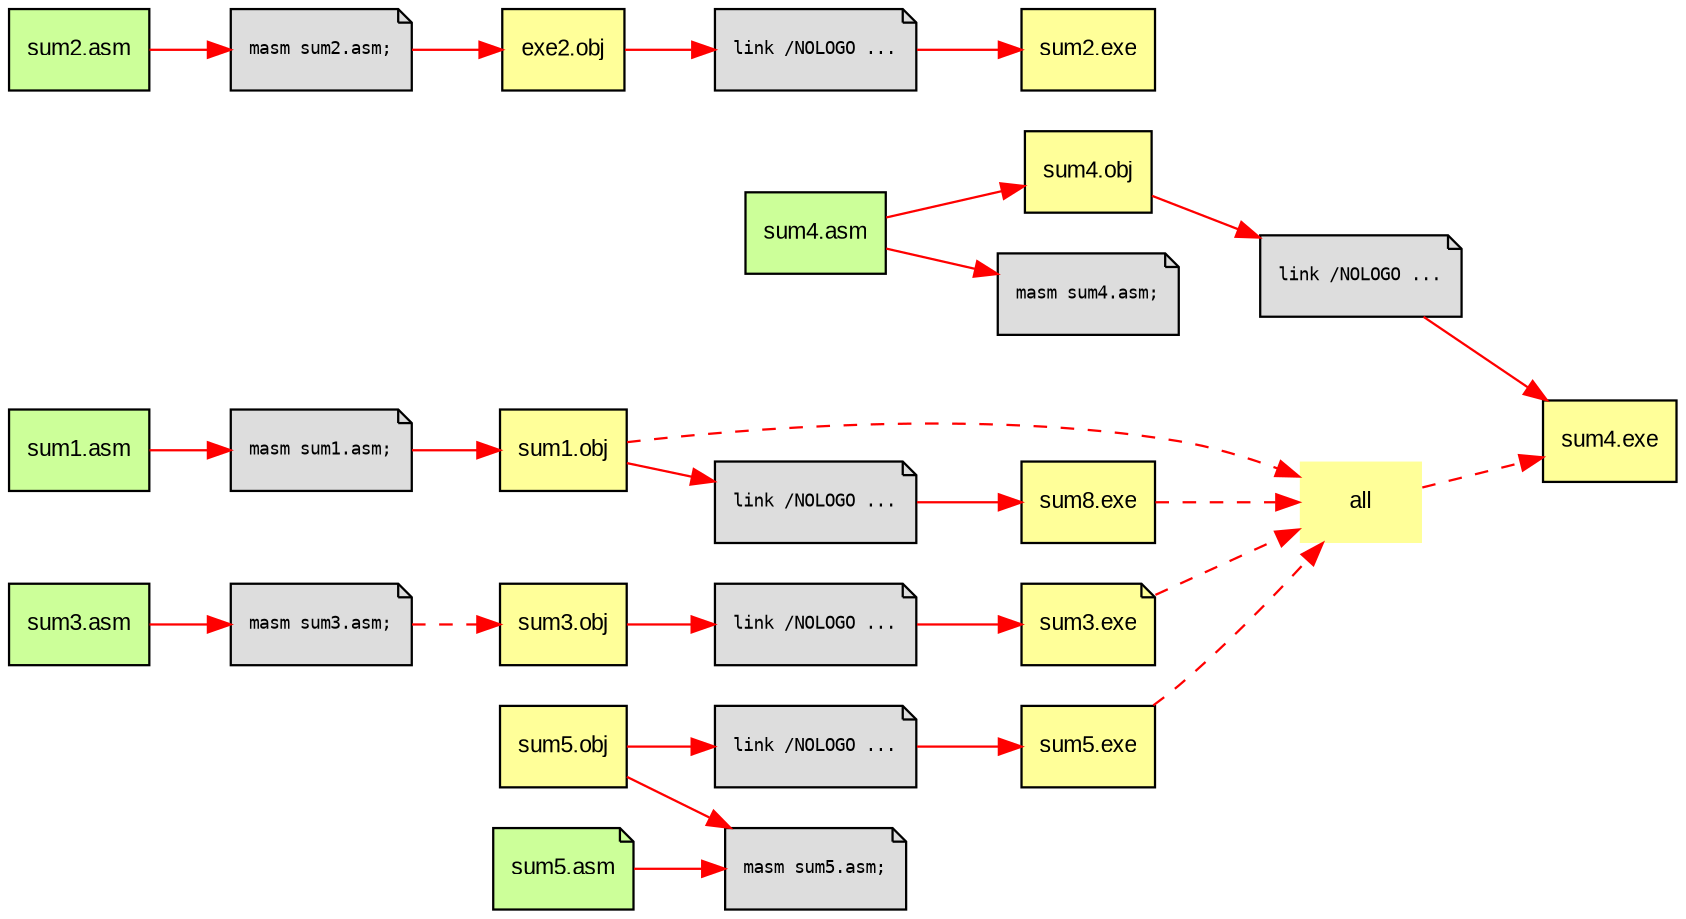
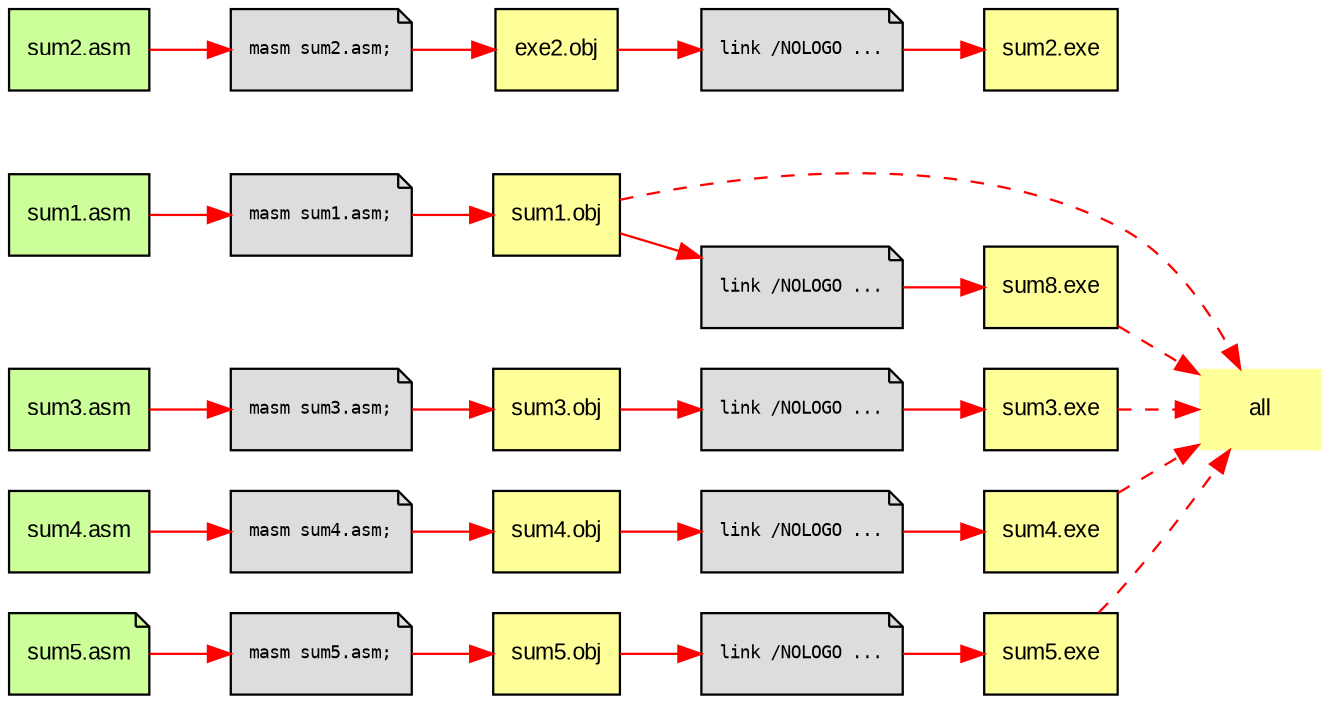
(944, 204) -> (441, 532)
(1471, 475) -> (1148, 475)
(445, 624) -> (441, 410)
(1088, 624) -> (1051, 410)
(668, 797) -> (441, 654)
